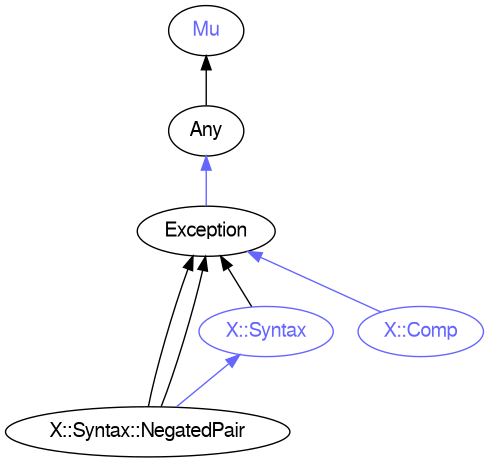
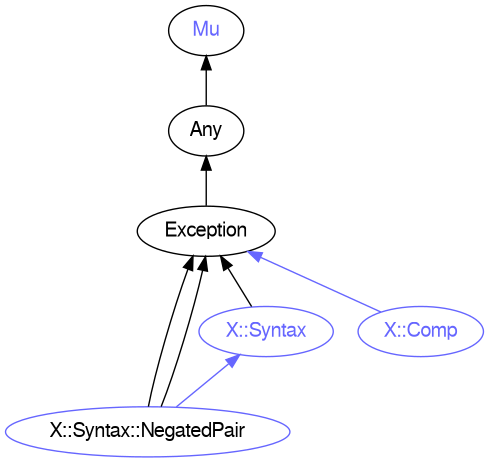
(206, 188) -> (206, 188)
(148, 432) -> (148, 432)
